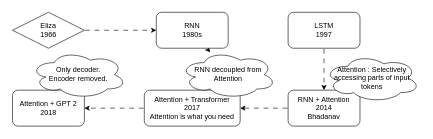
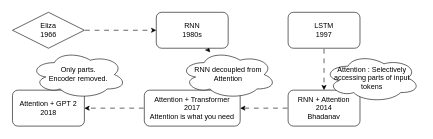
(78, 75) -> (78, 75)
